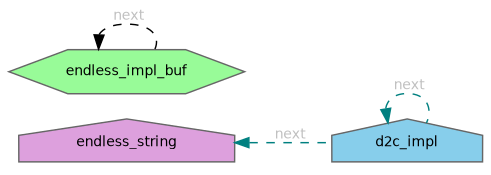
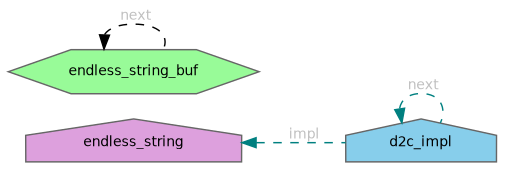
(127, 72) -> (134, 72)
(288, 135) -> (302, 135)
